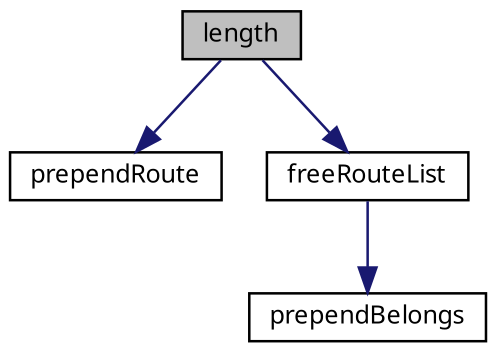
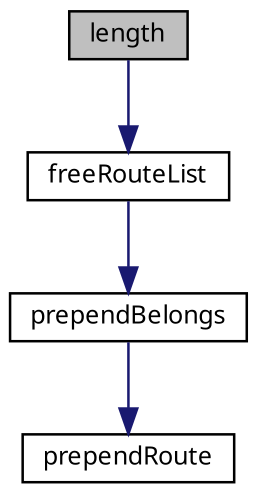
(187, 96) -> (128, 375)
